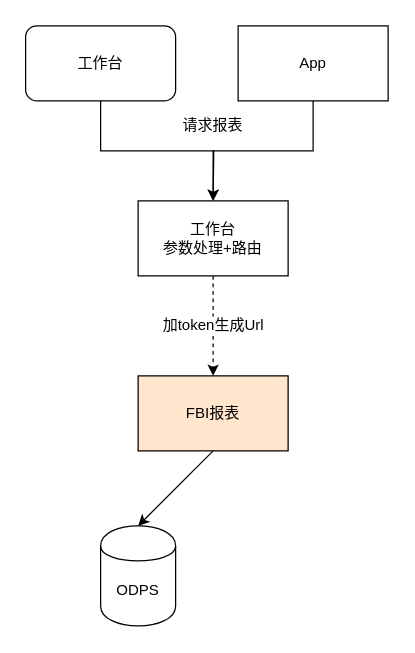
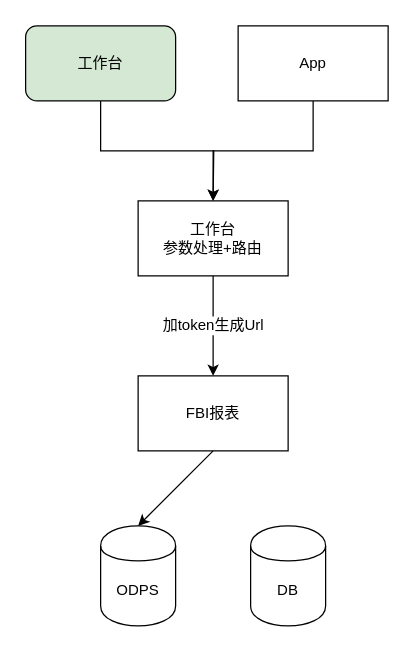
(101, 63) -> (101, 63)
(213, 126) -> none
(213, 296) -> (213, 296)
(213, 413) -> (213, 413)
none -> (288, 576)
